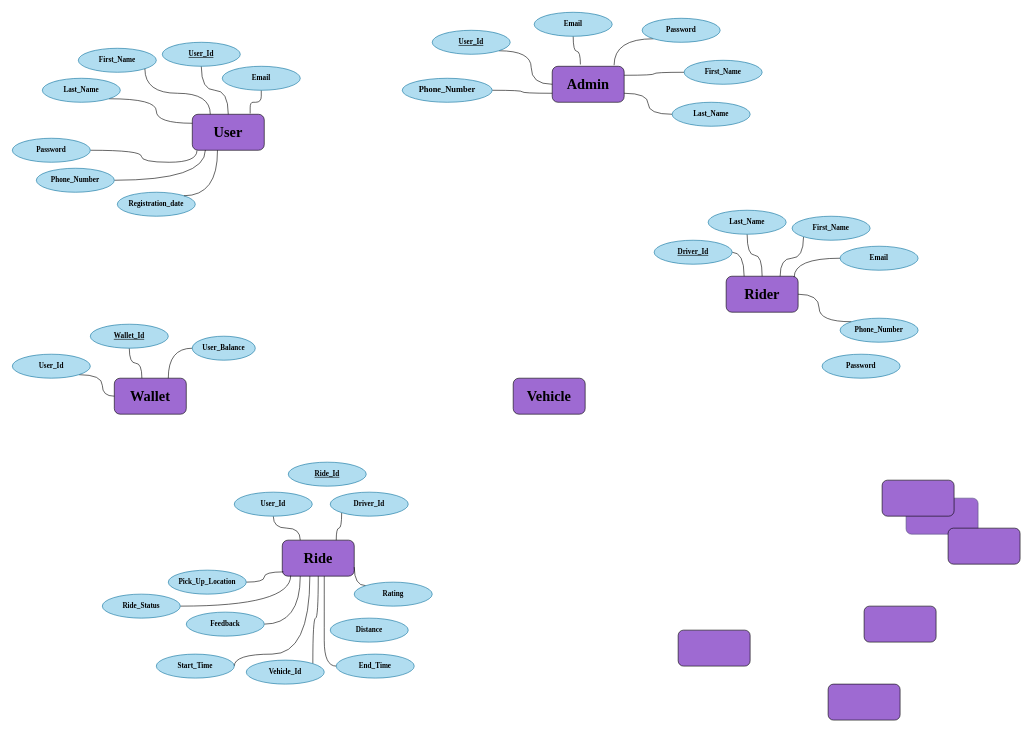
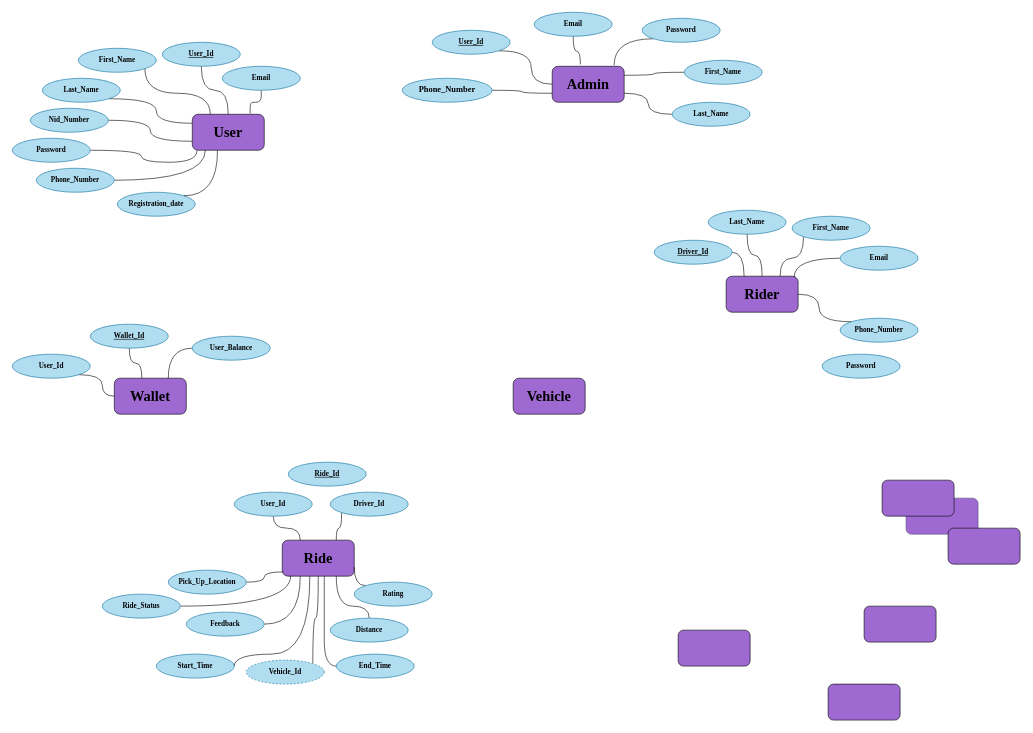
none -> (69, 120)
none -> (150, 131)
(224, 348) -> (231, 348)
none -> (344, 603)
(285, 672) -> (285, 672)
